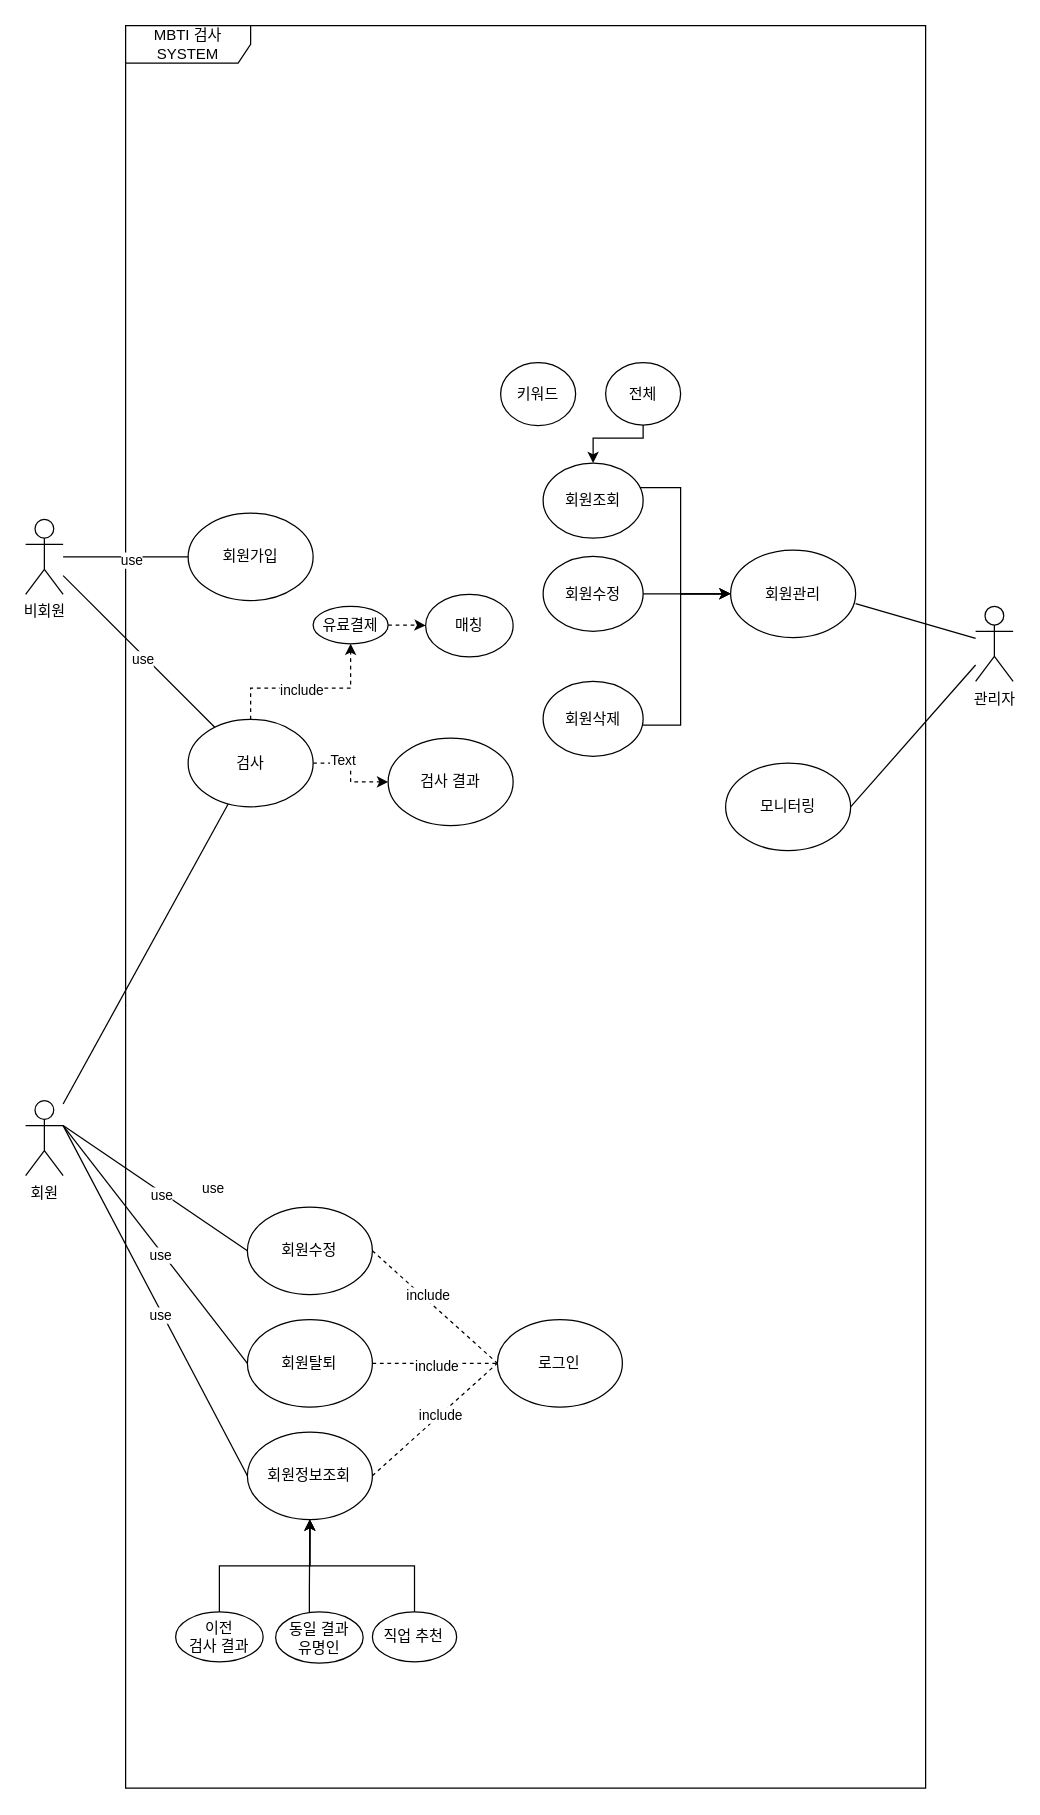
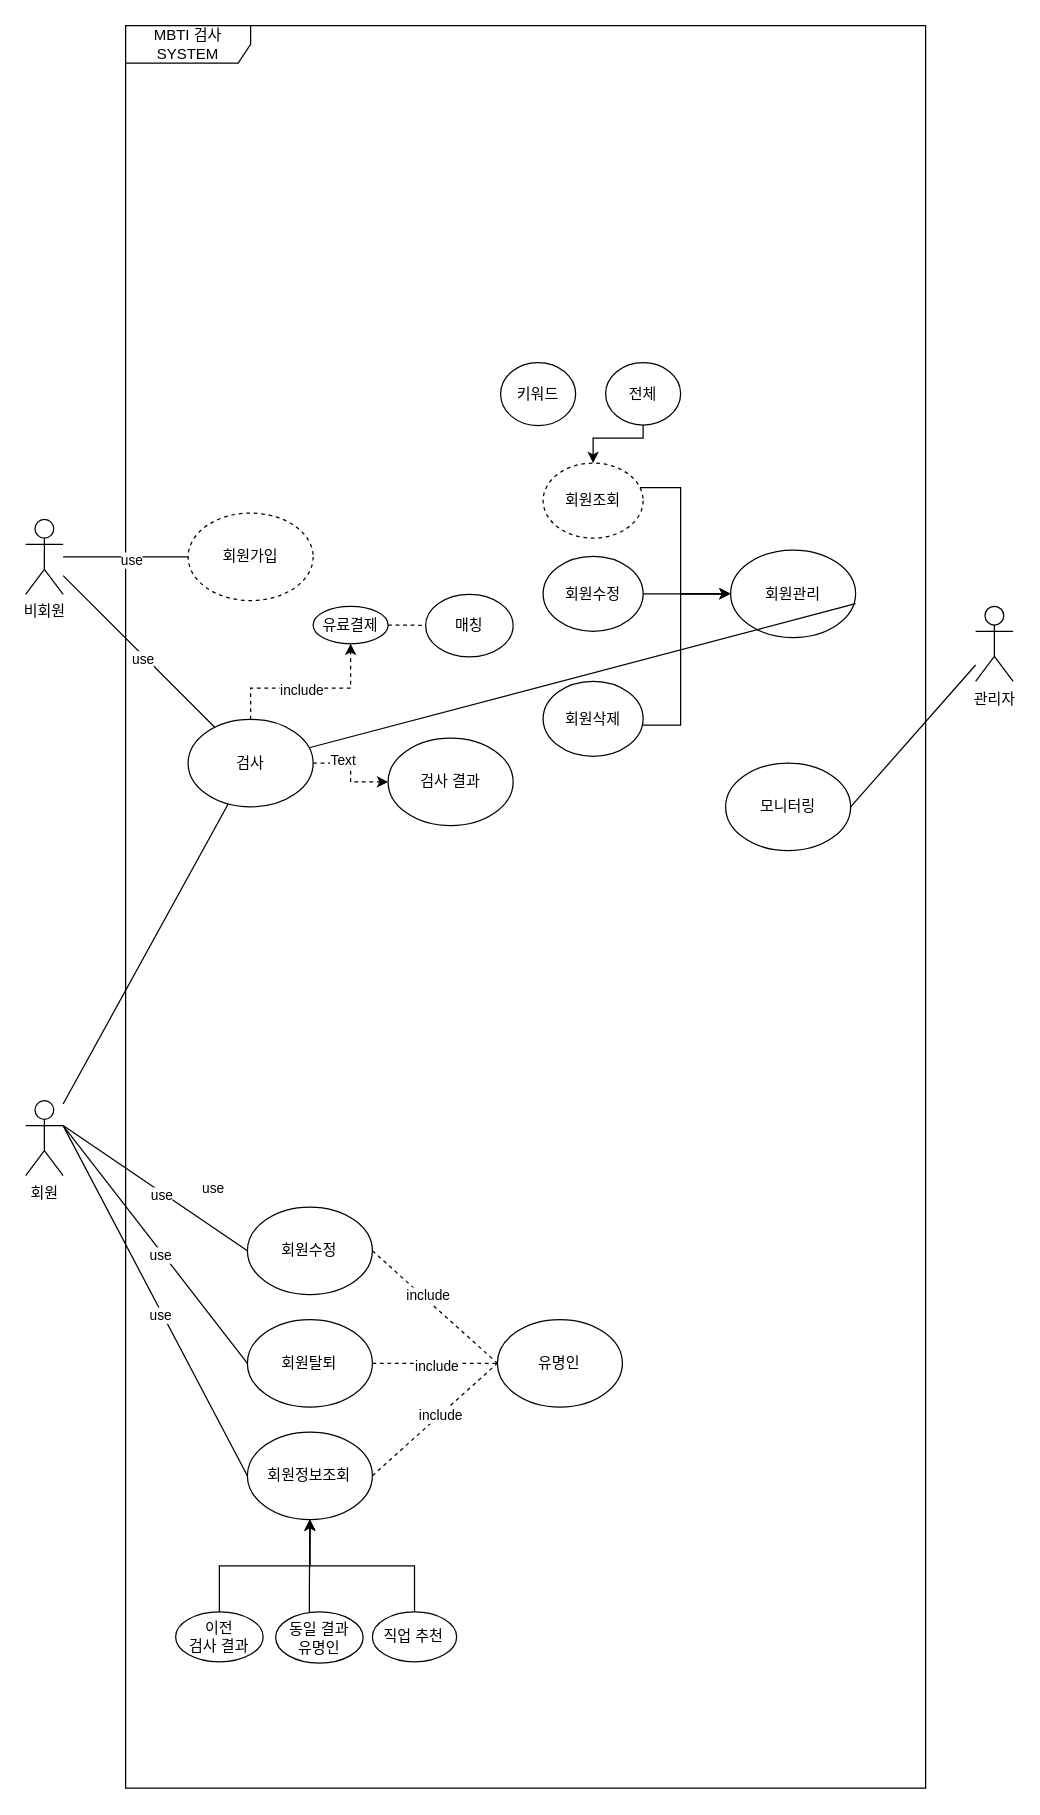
(593, 501) -> (593, 501)
(251, 557) -> (251, 557)
(916, 621) -> (583, 676)
(415, 625) -> (419, 625)
(559, 1363) -> (559, 1363)
